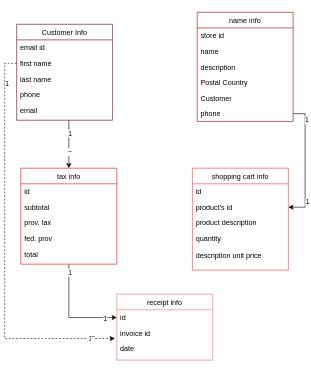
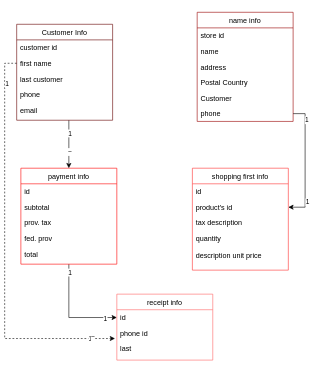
(32, 48) -> (40, 48)
(221, 67) -> (215, 67)
(36, 79) -> (44, 79)
(68, 176) -> (68, 176)
(240, 176) -> (240, 176)
(231, 223) -> (223, 223)
(136, 334) -> (134, 334)
(128, 349) -> (127, 349)
